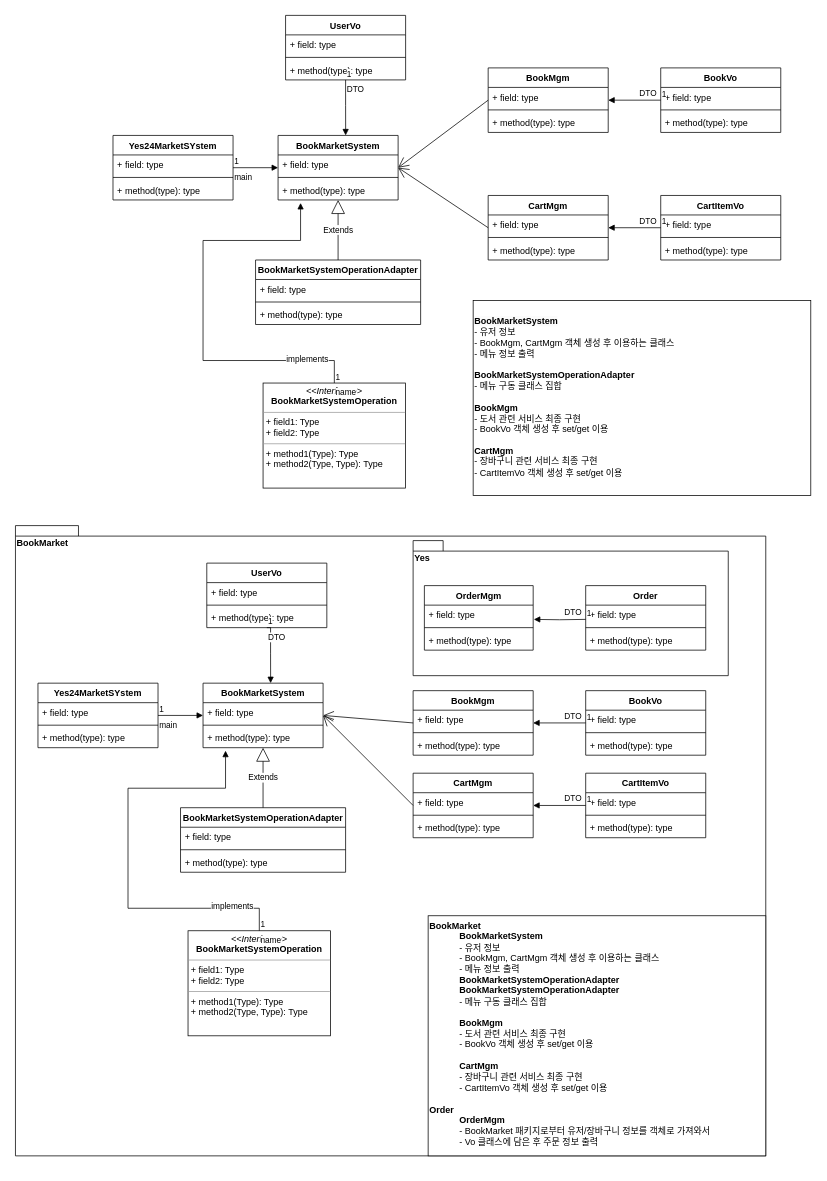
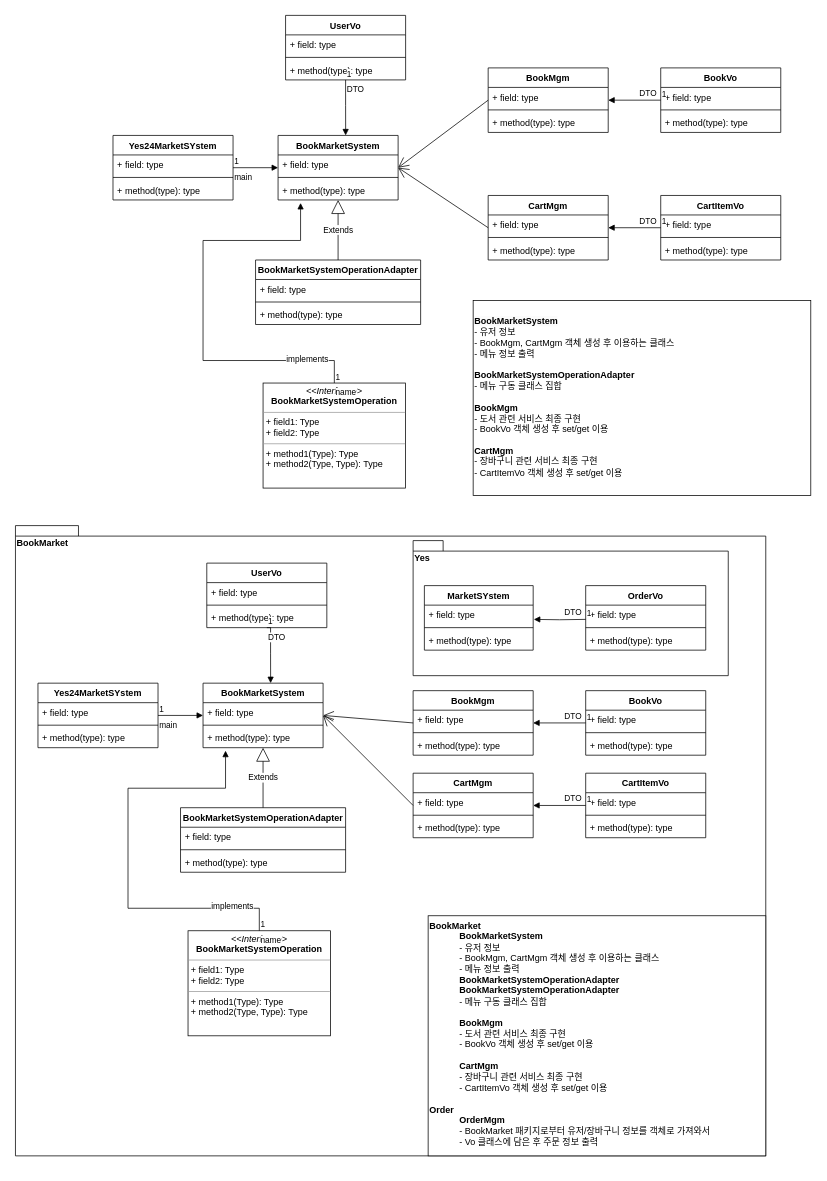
(478, 596) -> (478, 596)
(645, 596) -> (645, 596)
